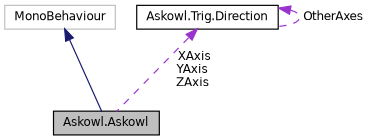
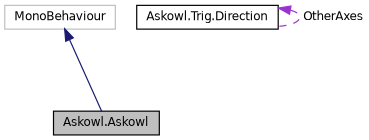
(153, 75) -> none
